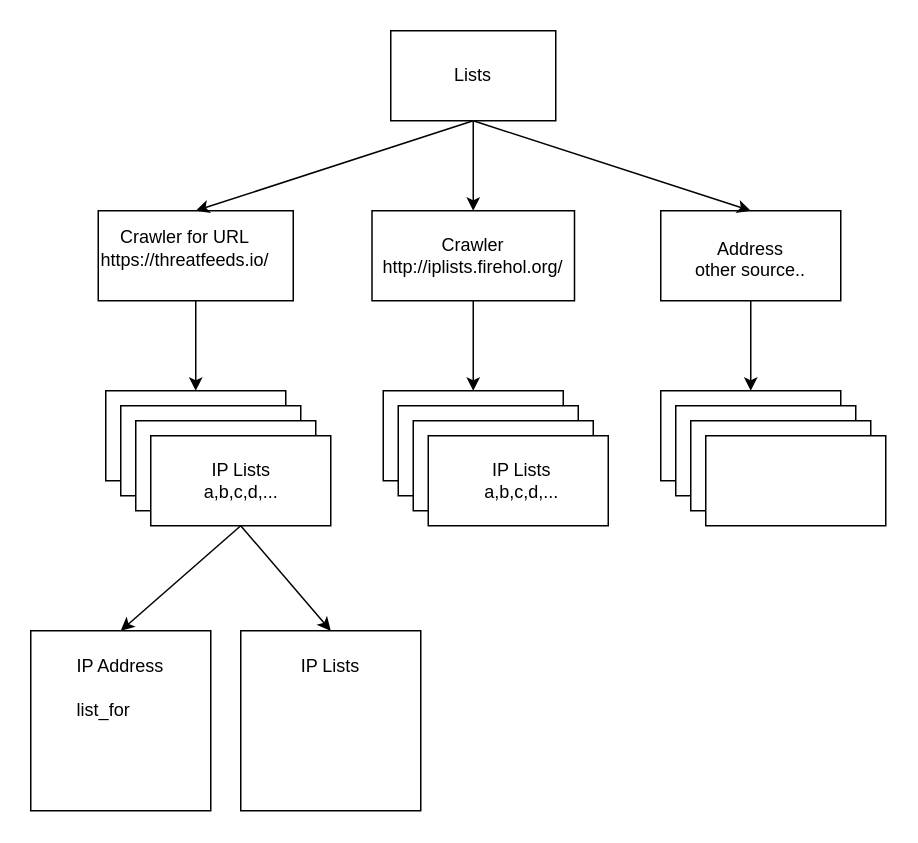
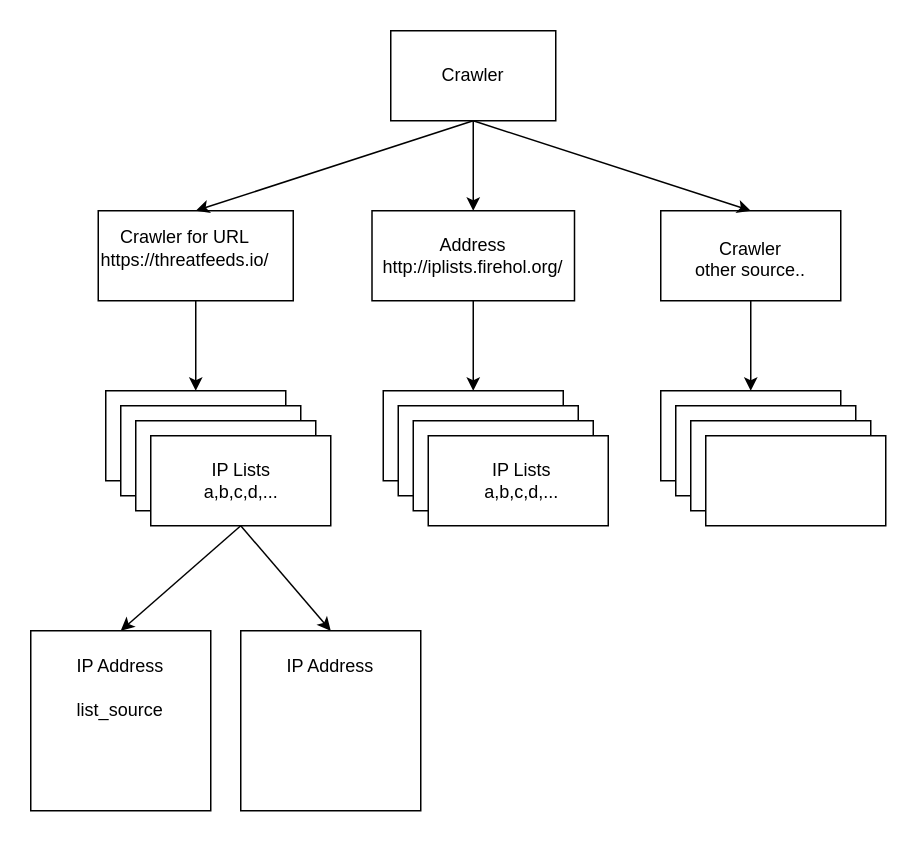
(473, 76) -> (473, 76)
(473, 256) -> (473, 256)
(751, 271) -> (751, 271)
(331, 667) -> (331, 667)
(121, 678) -> (121, 678)
